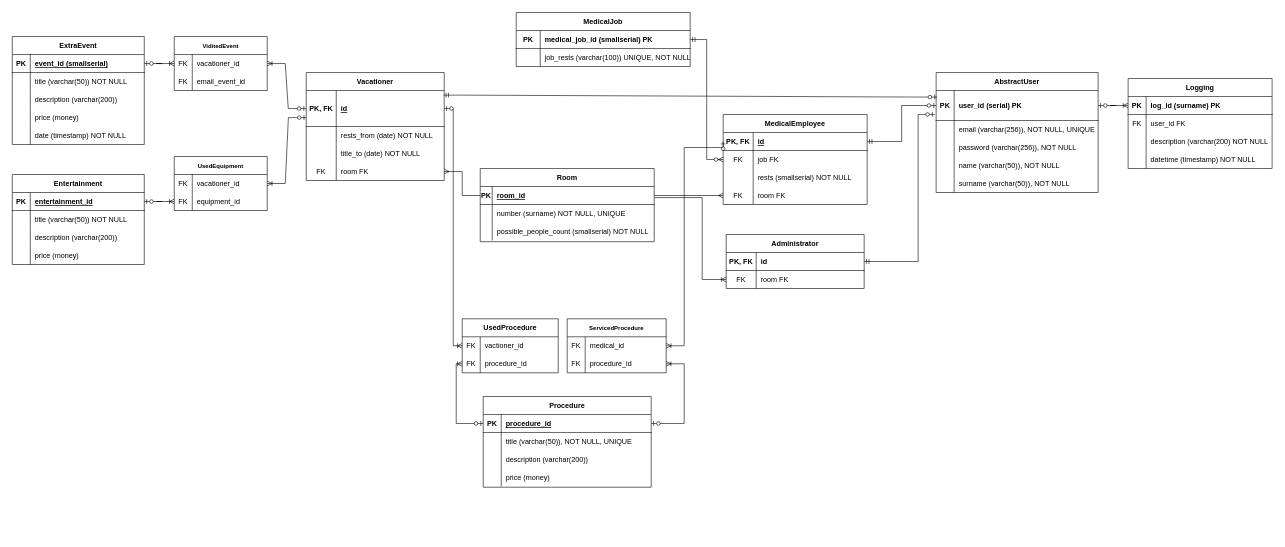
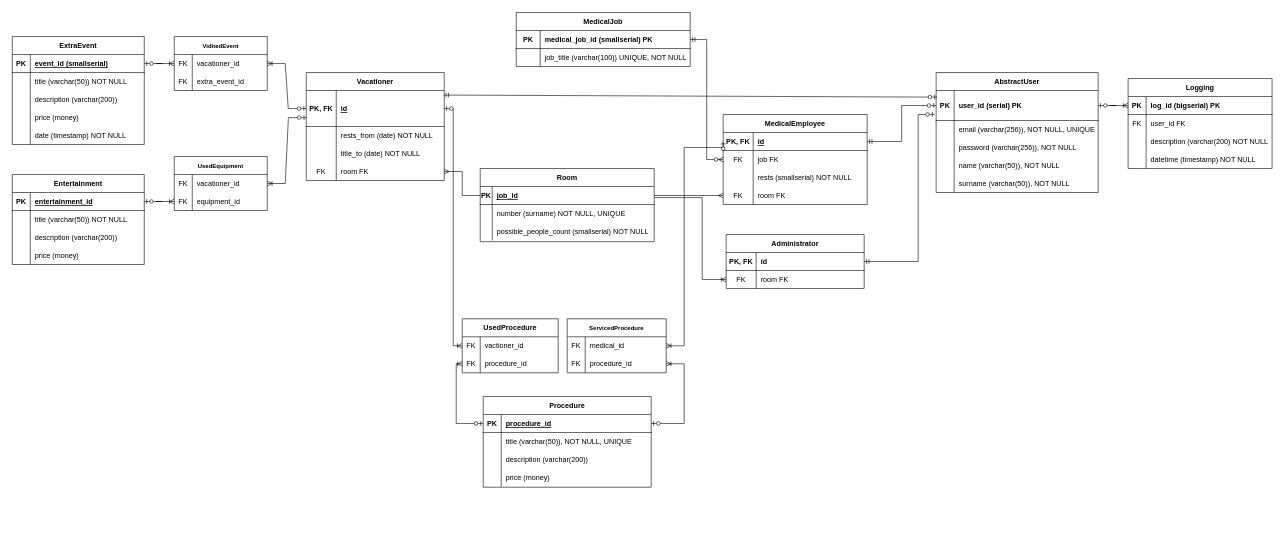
(623, 58) -> (621, 58)
(222, 82) -> (224, 82)
(1185, 106) -> (1187, 106)
(510, 196) -> (508, 196)
